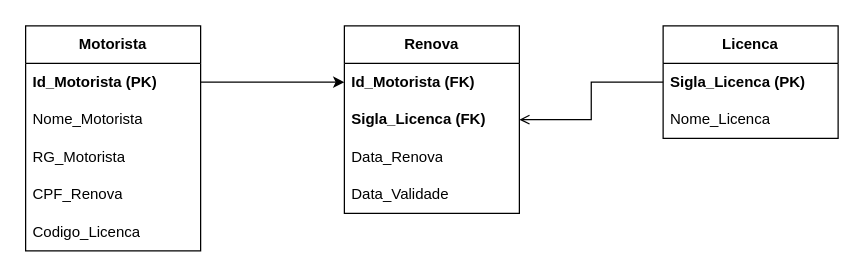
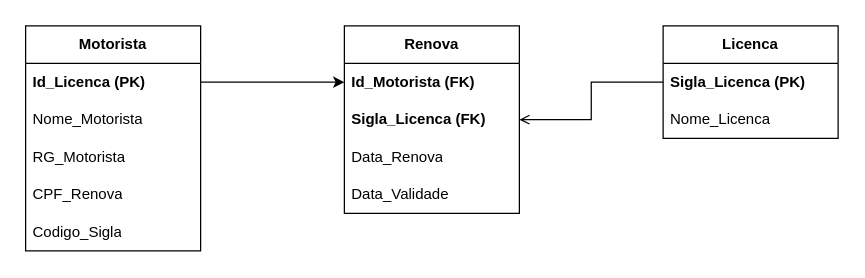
(101, 82) -> (92, 82)
(88, 232) -> (78, 232)
